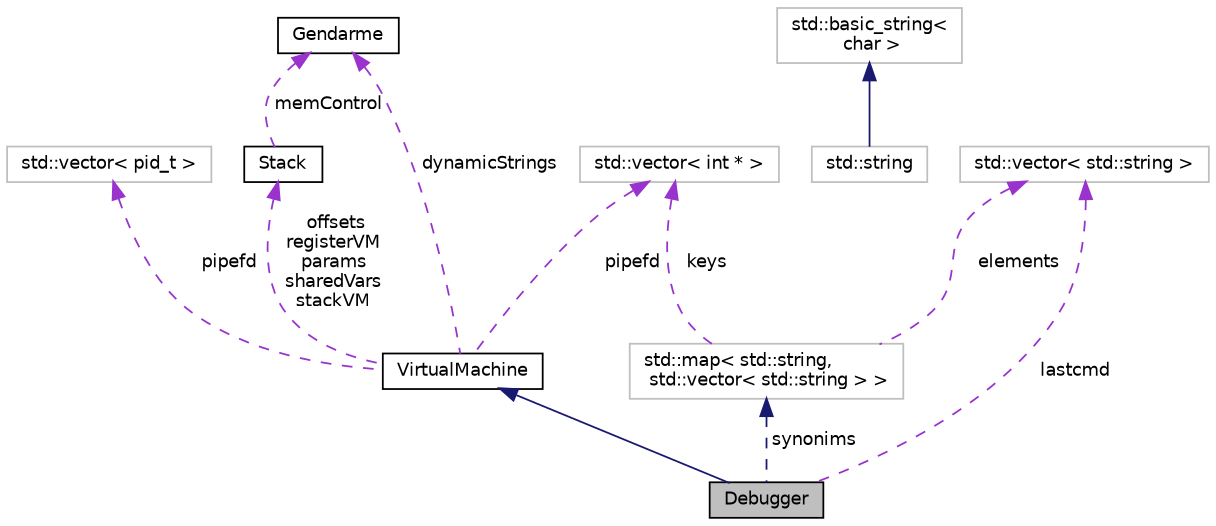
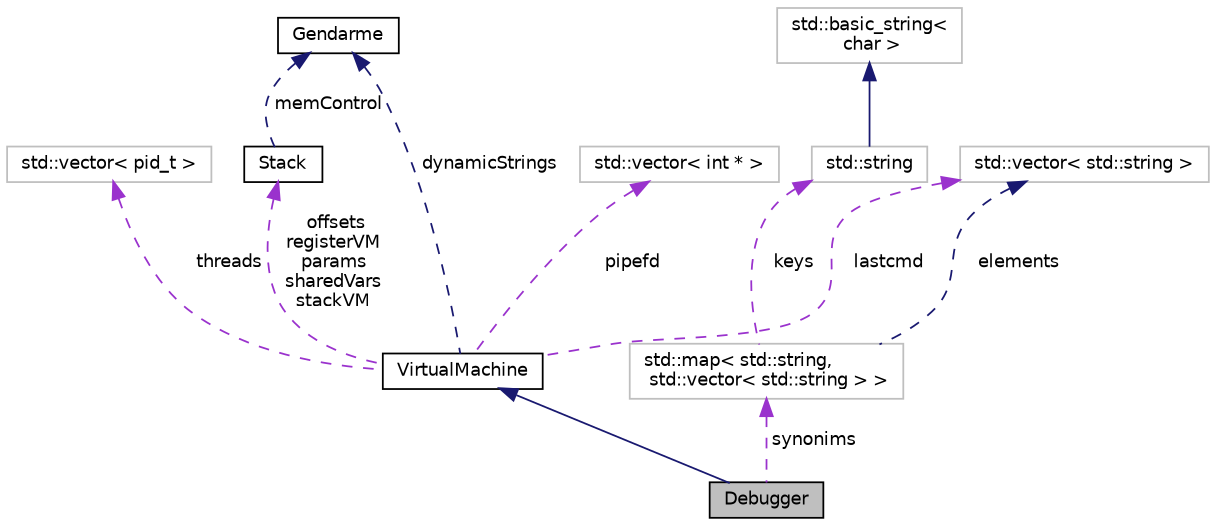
(267, 101) -> (267, 101)
(426, 206) -> (426, 206)
(226, 263) -> (226, 263)
(952, 271) -> (952, 271)
(670, 279) -> (753, 260)
(997, 381) -> (783, 326)
(767, 449) -> (767, 449)
